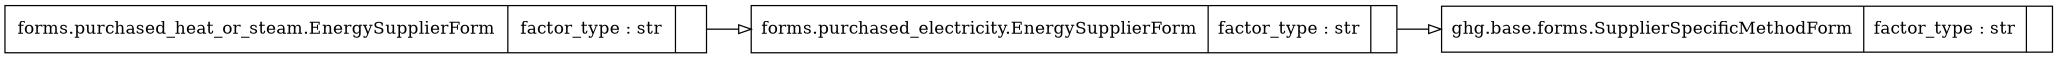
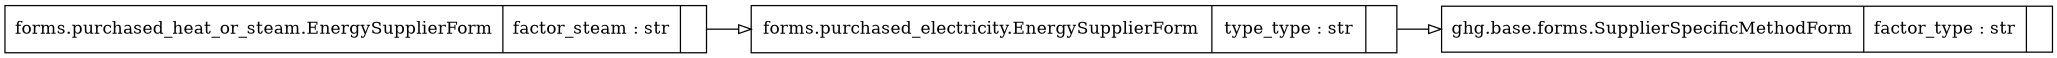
(592, 29) -> (592, 29)
(1289, 29) -> (1289, 29)
